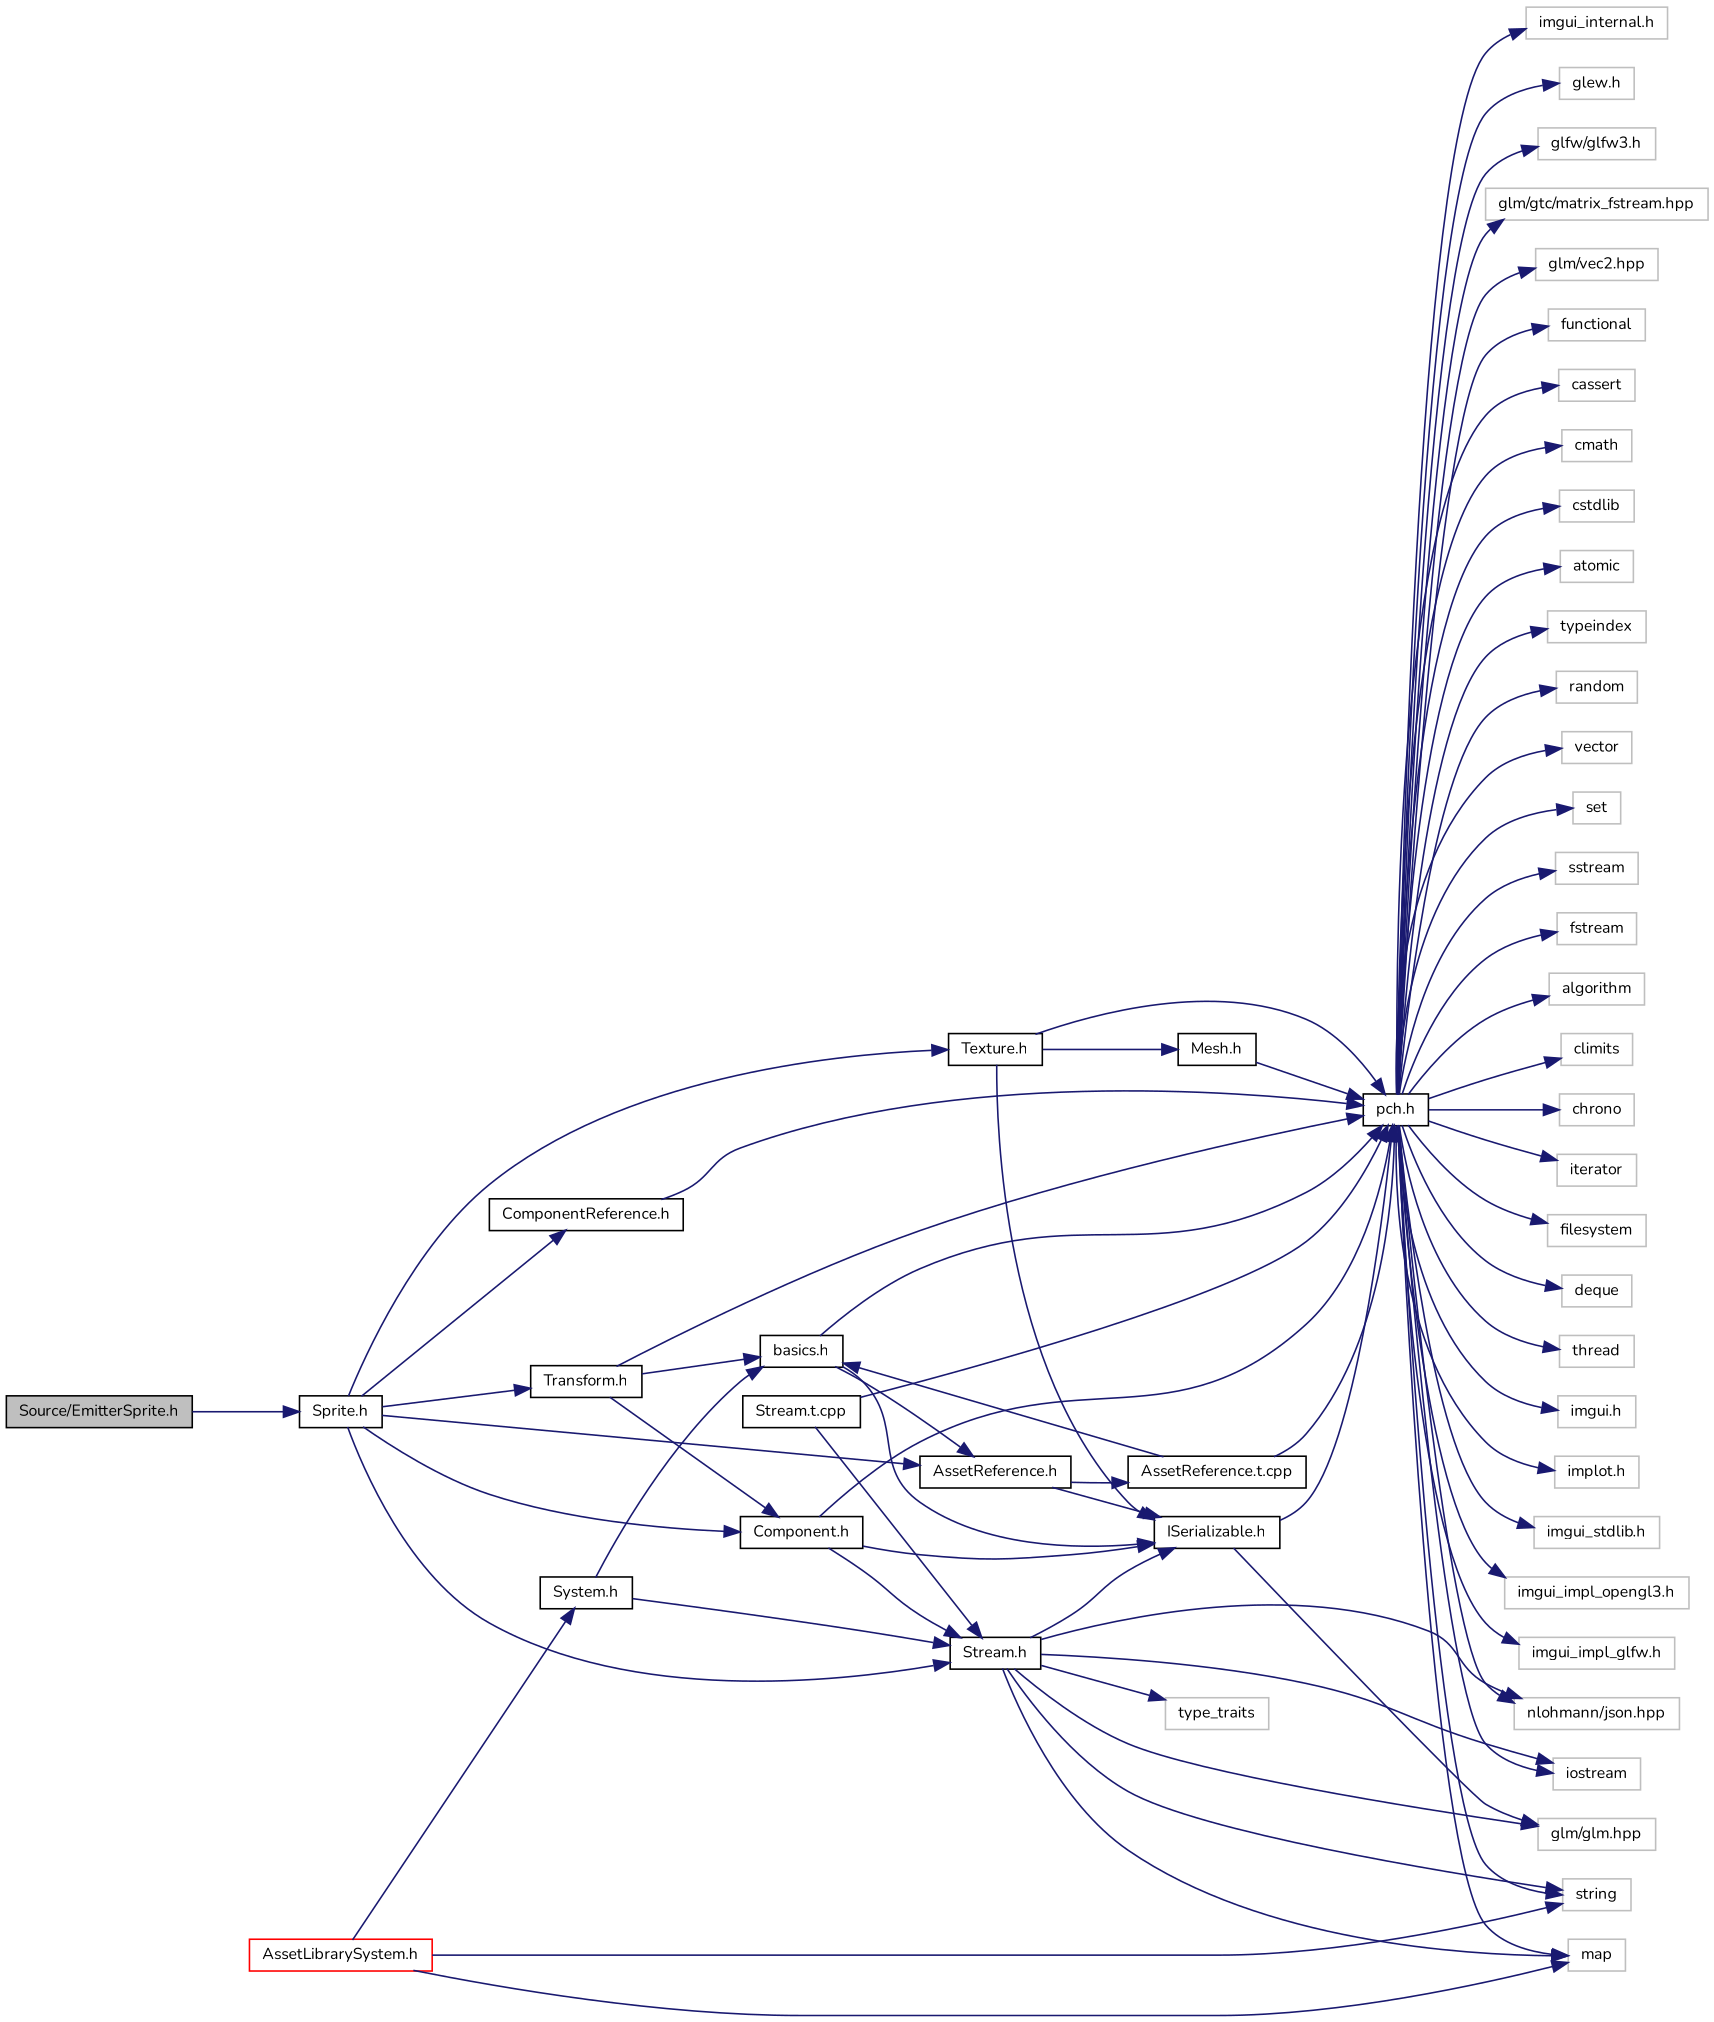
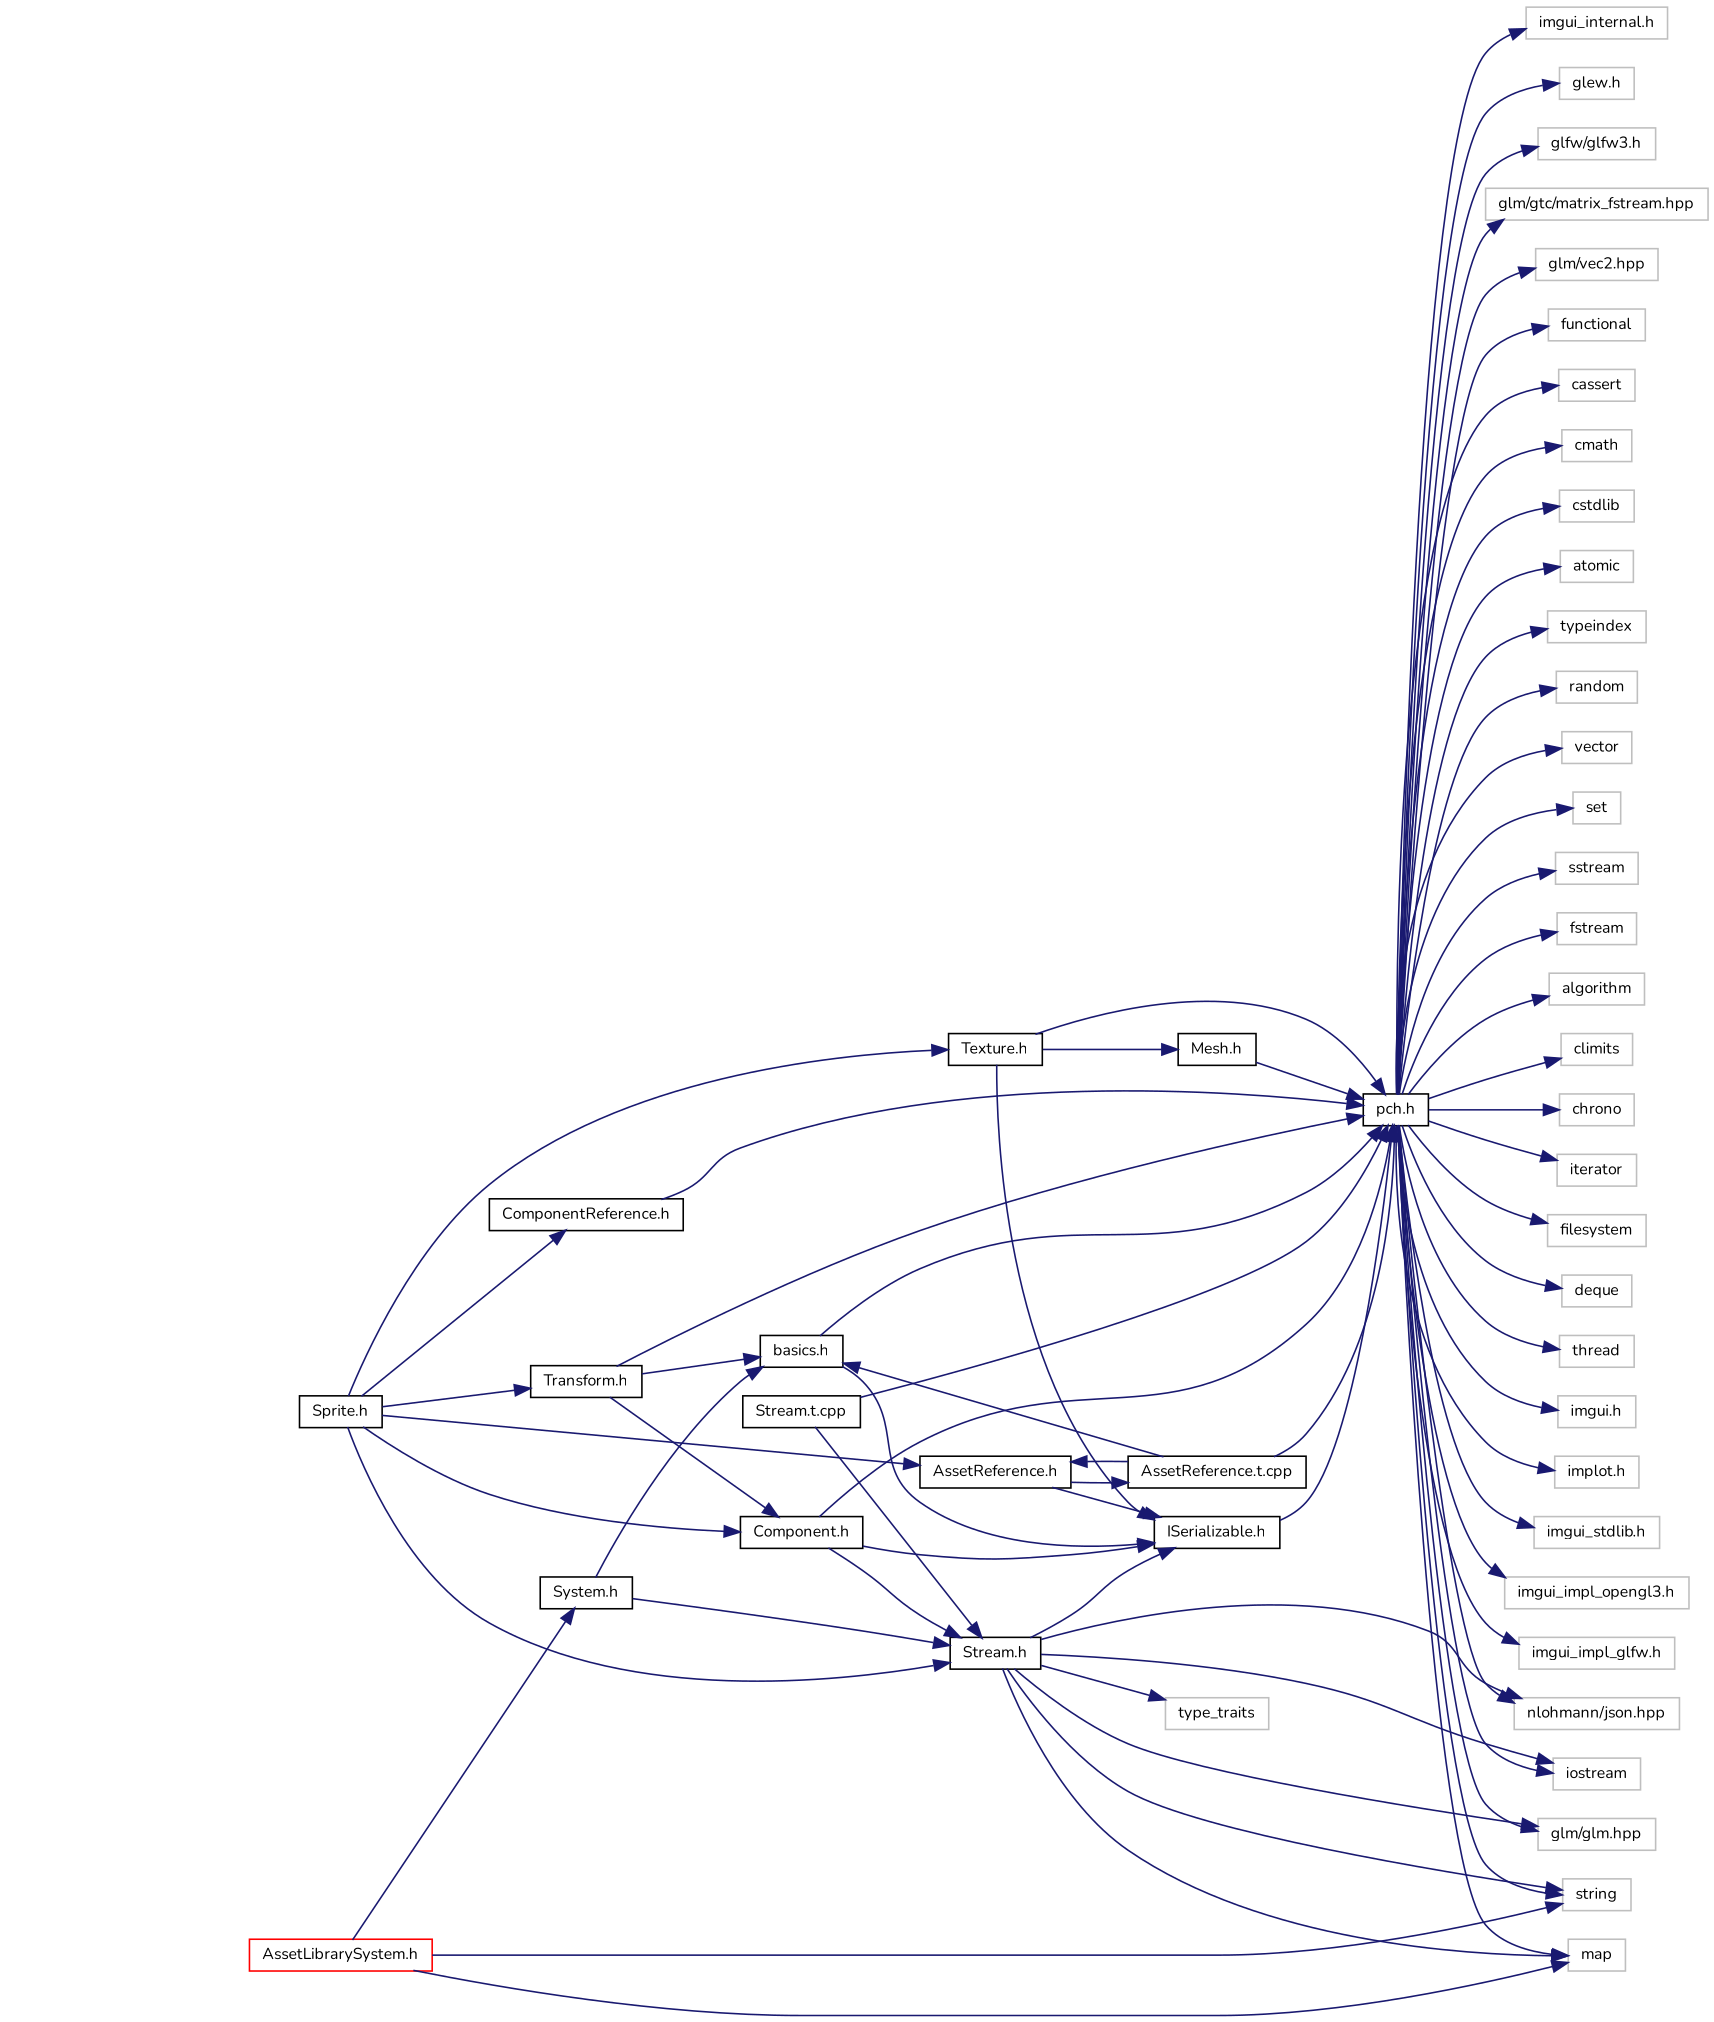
(899, 1405) -> (1110, 1461)
(99, 1412) -> none
(1365, 1685) -> (1428, 1489)
